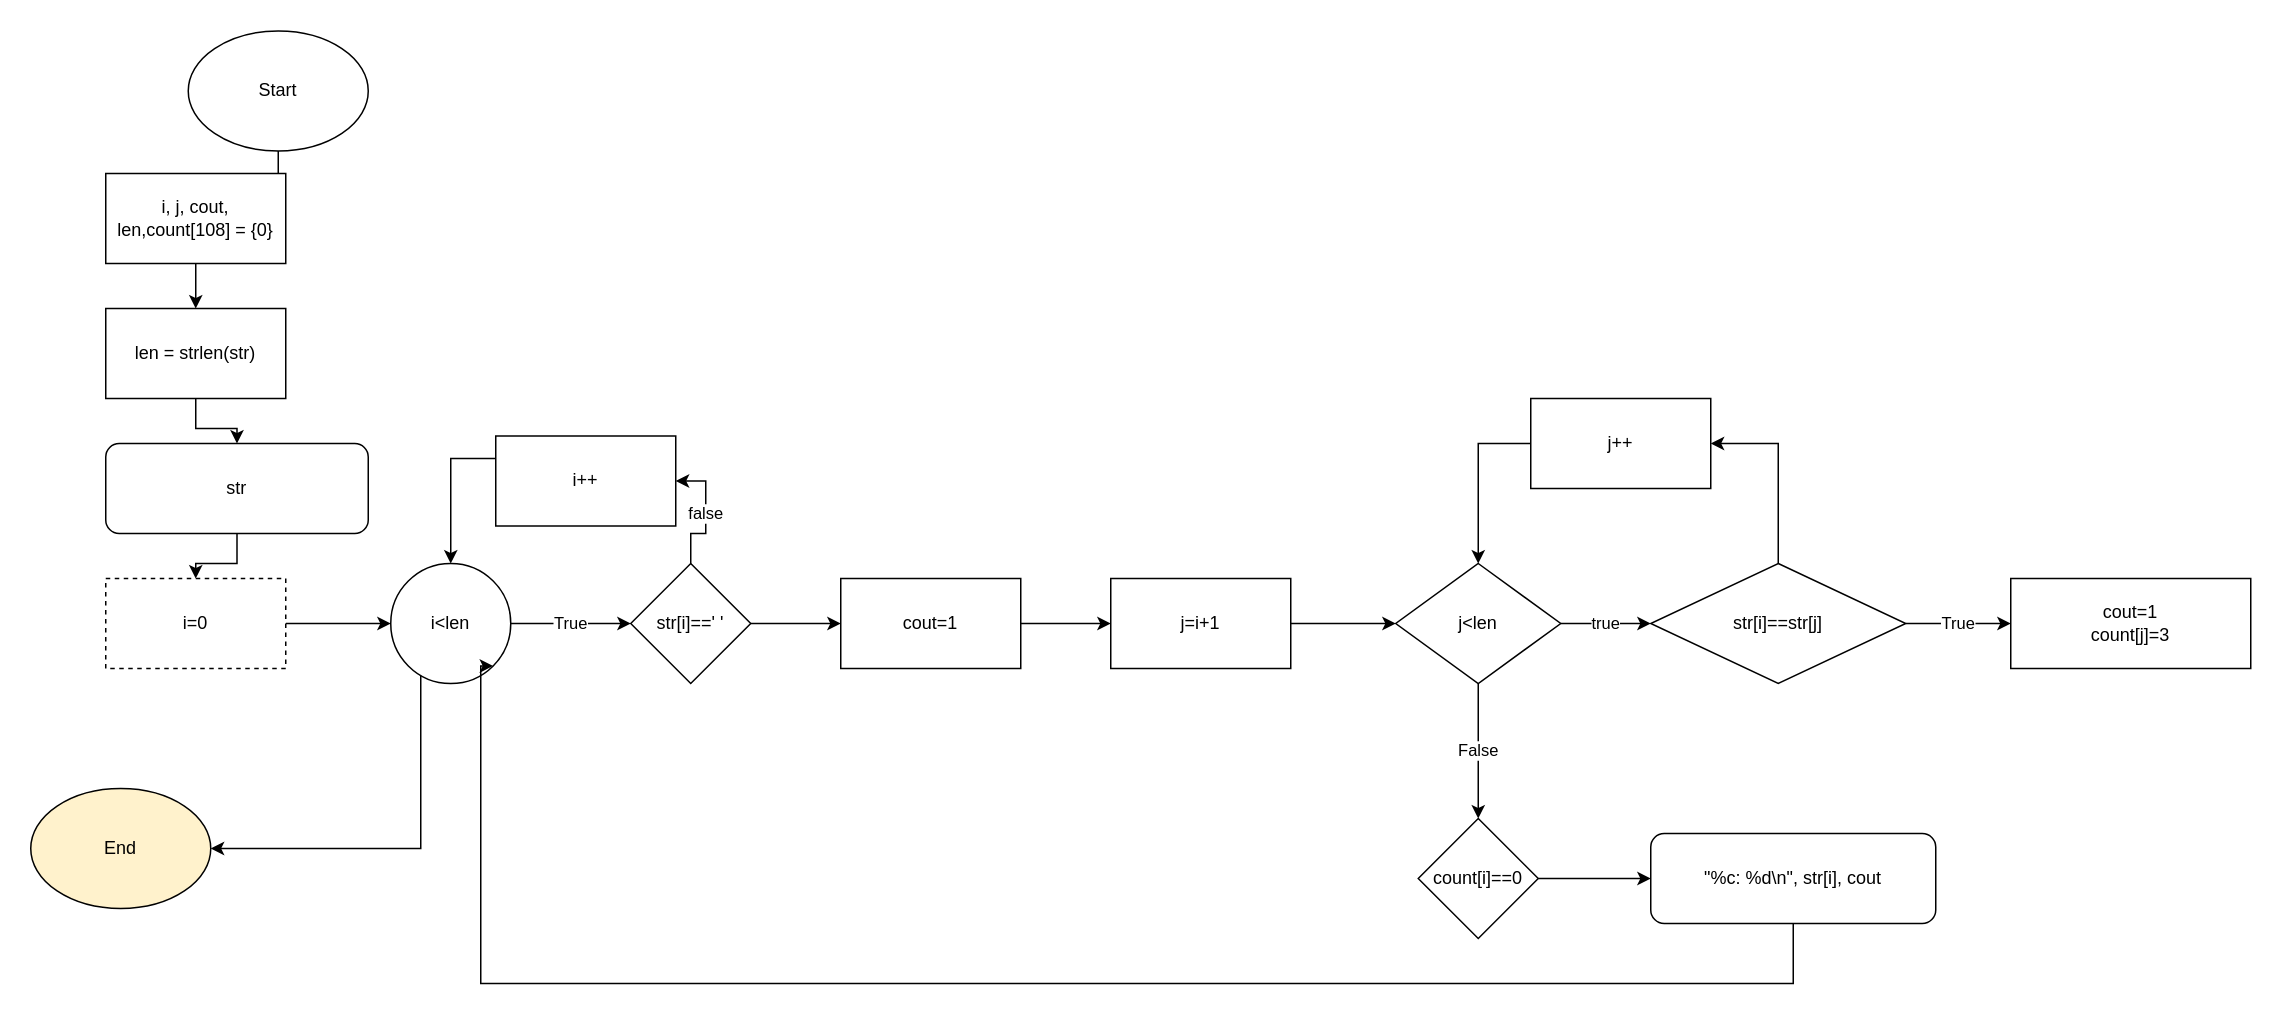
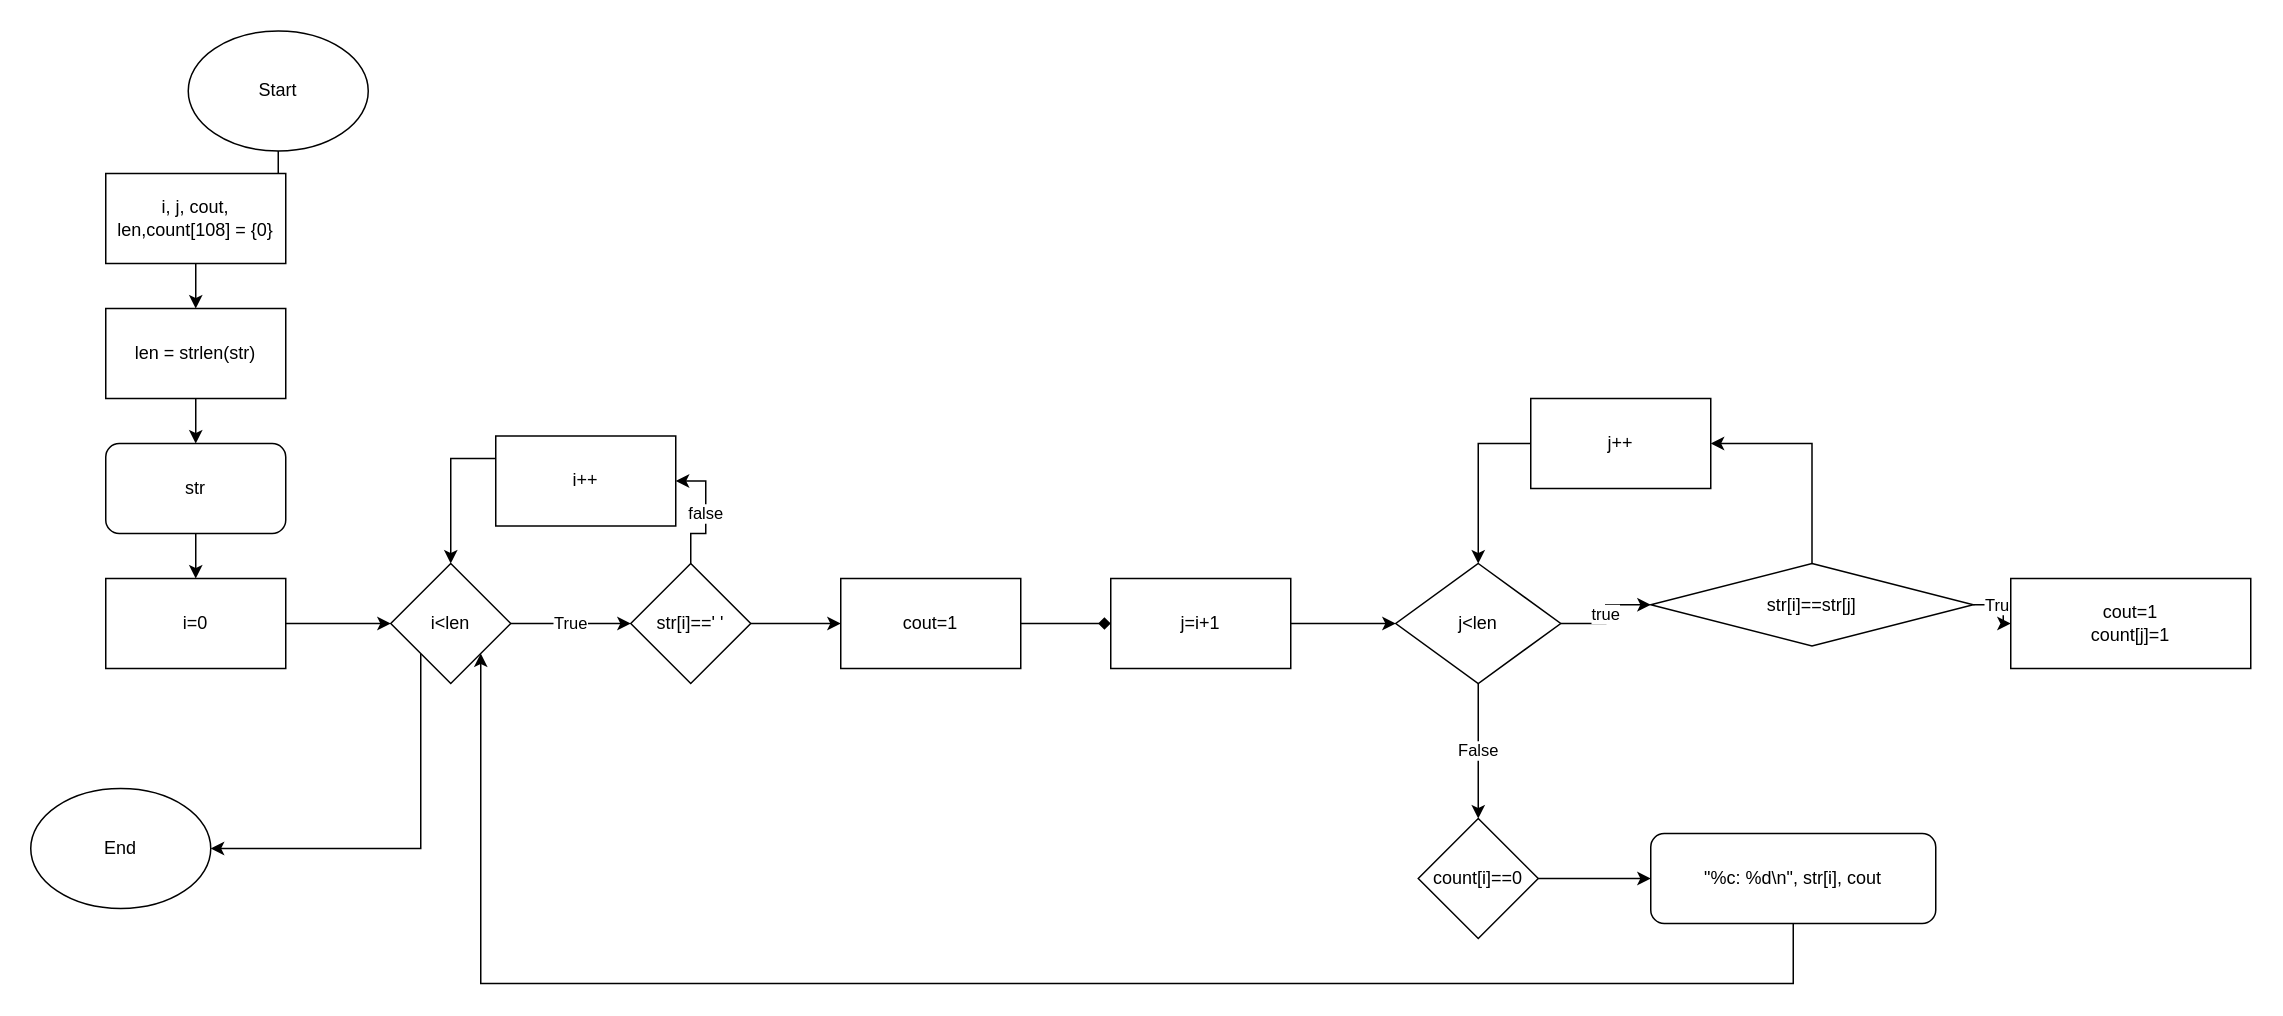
(237, 488) -> (196, 488)
(196, 623) -> (196, 623)
(451, 623) -> (451, 623)
(1099, 623) -> (1098, 623)
(1778, 623) -> (1812, 605)
(2131, 623) -> (2131, 623)
(121, 848) -> (121, 848)
